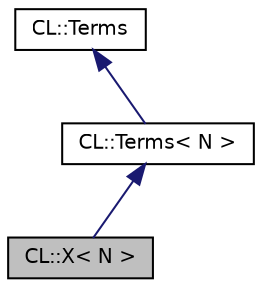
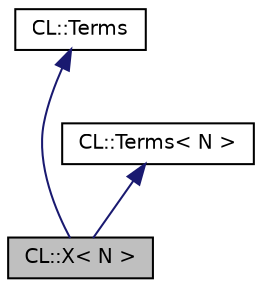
(125, 95) -> (43, 154)
